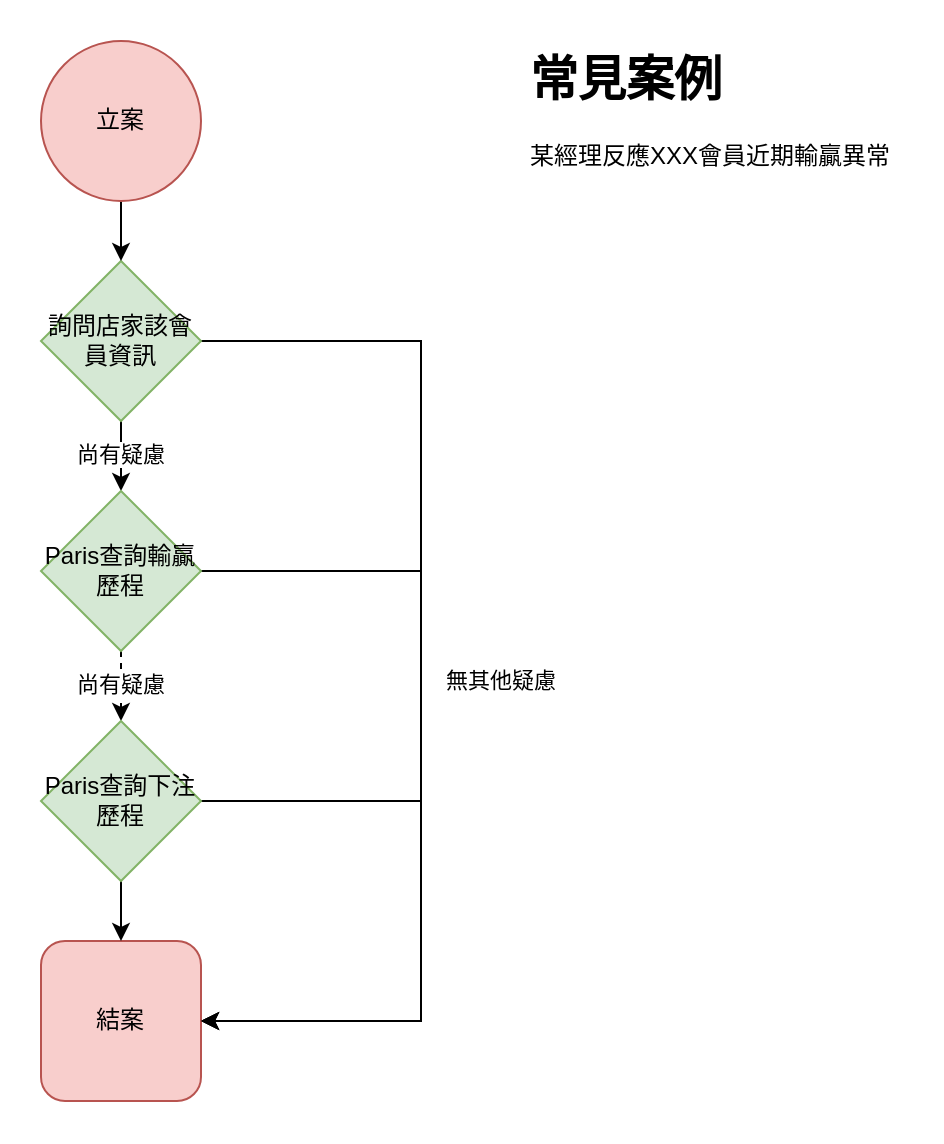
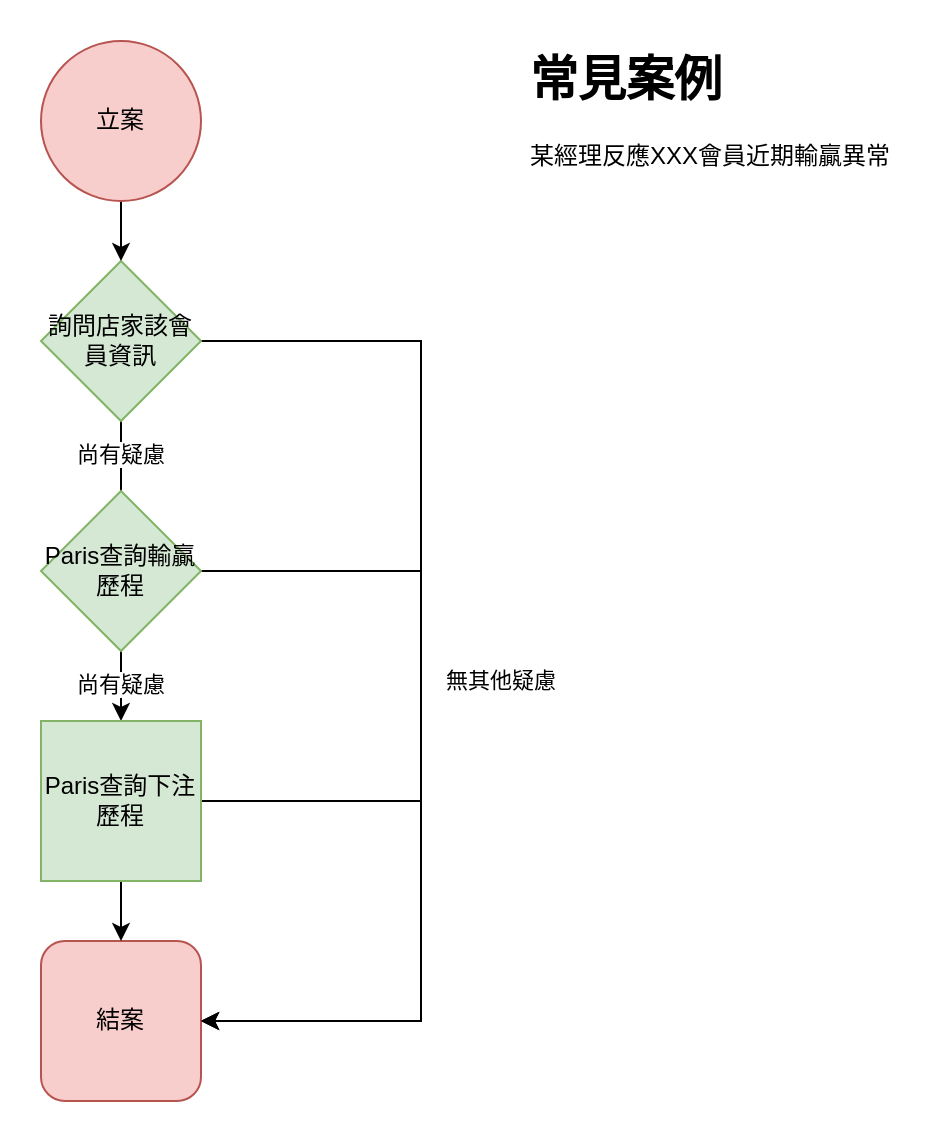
(121, 476) -> (121, 481)
(121, 664) -> (121, 664)
(121, 801) -> (121, 801)
